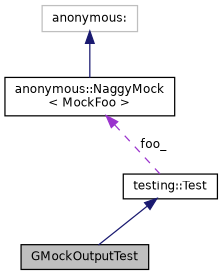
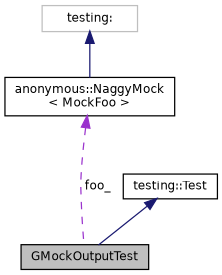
(90, 19) -> (90, 19)
(137, 150) -> (81, 186)
